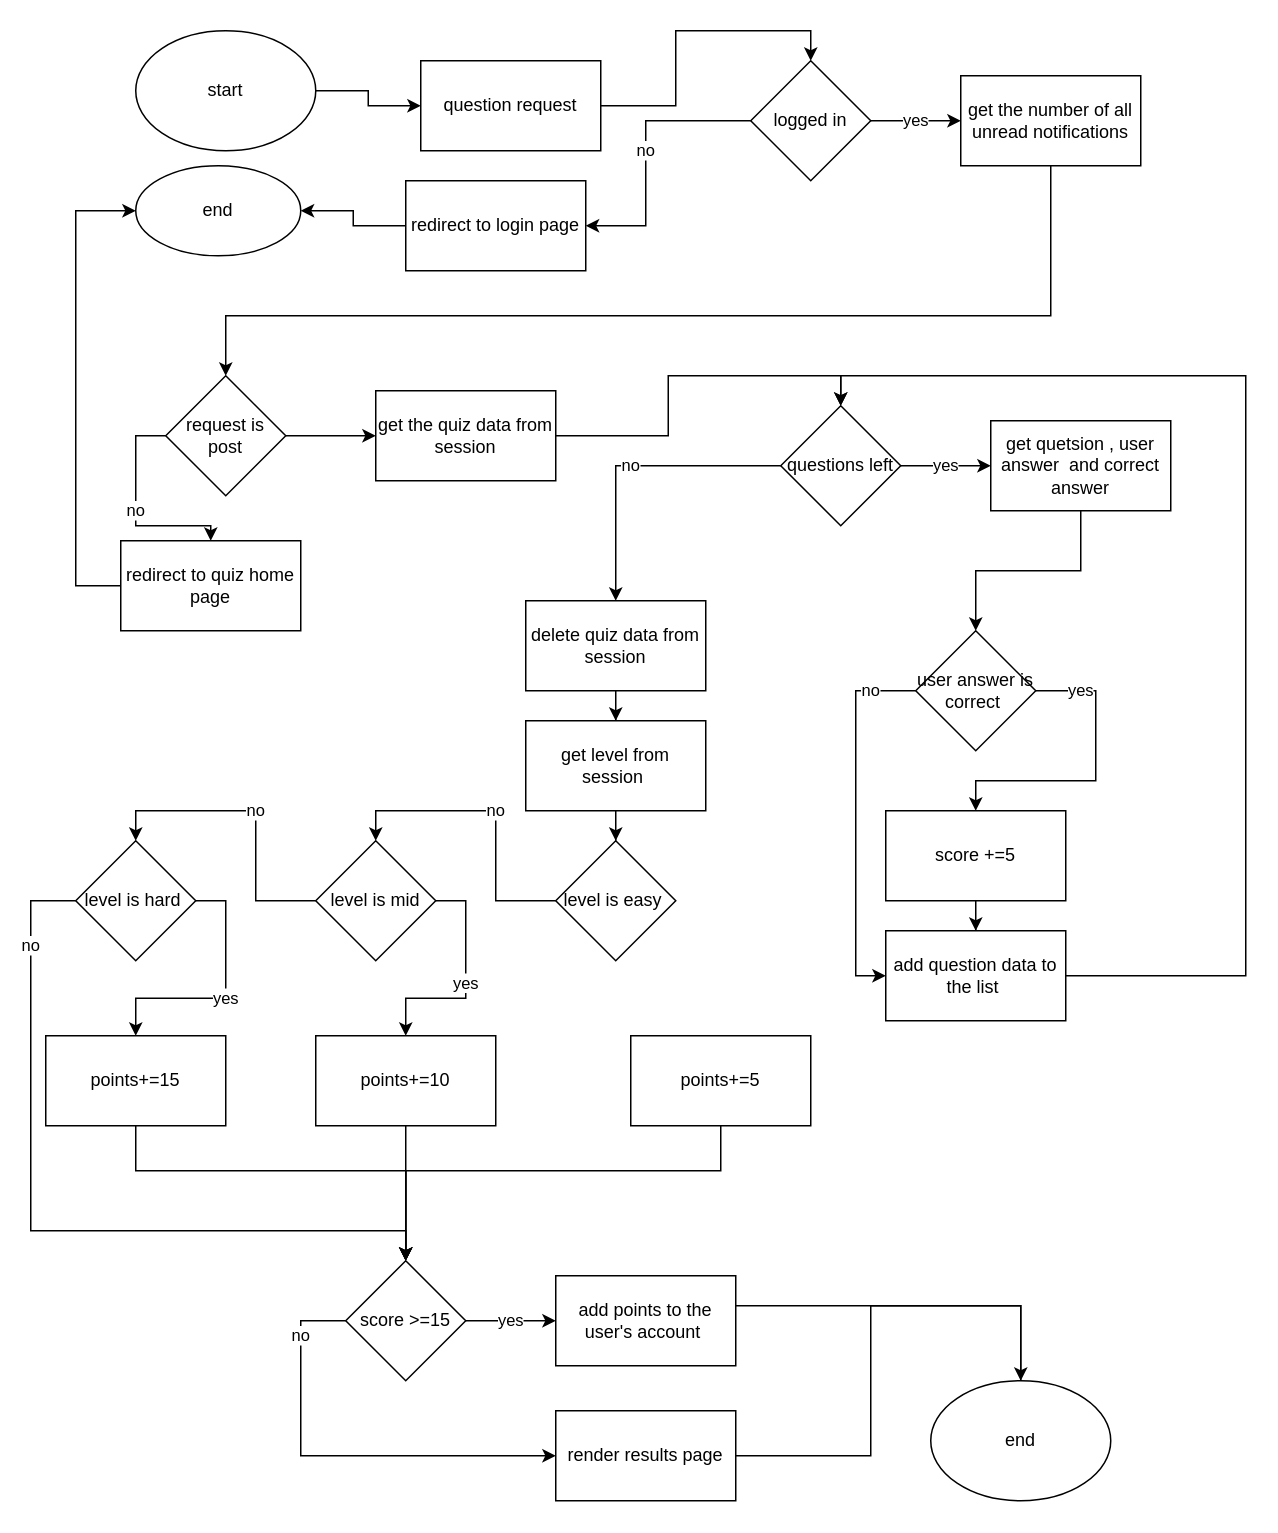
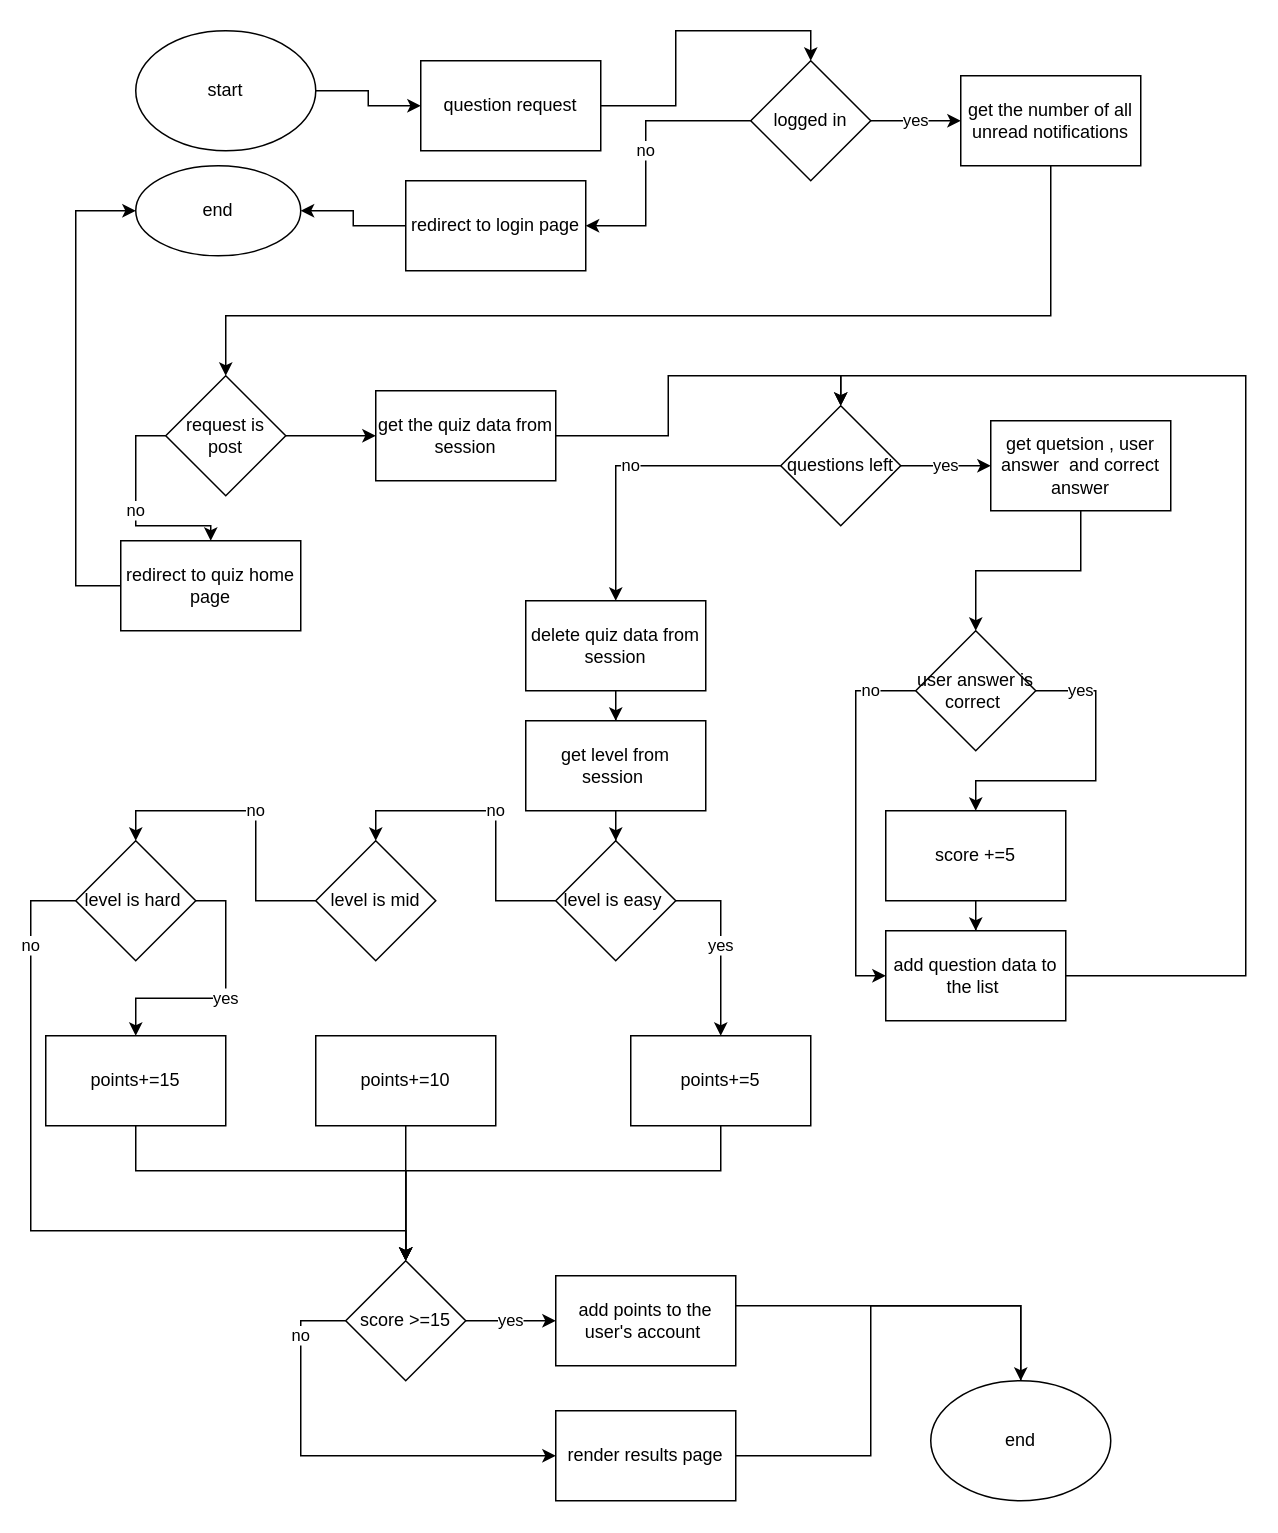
none -> (721, 941)
(466, 978) -> none
